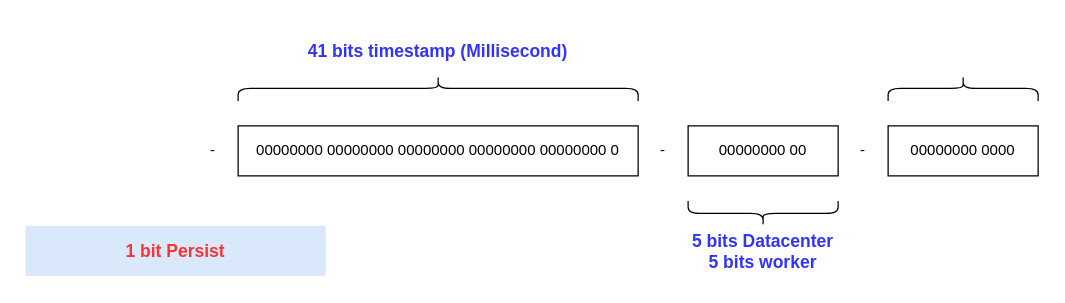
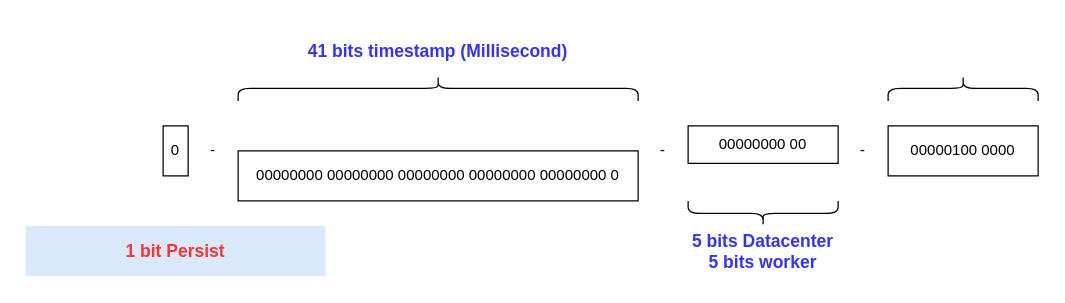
none -> (176, 151)
(438, 151) -> (438, 176)
(763, 151) -> (763, 144)
(963, 151) -> (963, 151)
